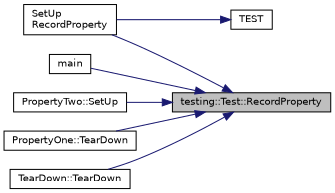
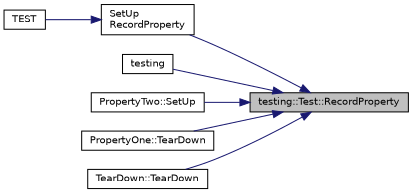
(169, 20) -> (68, 20)
(70, 64) -> (148, 64)
